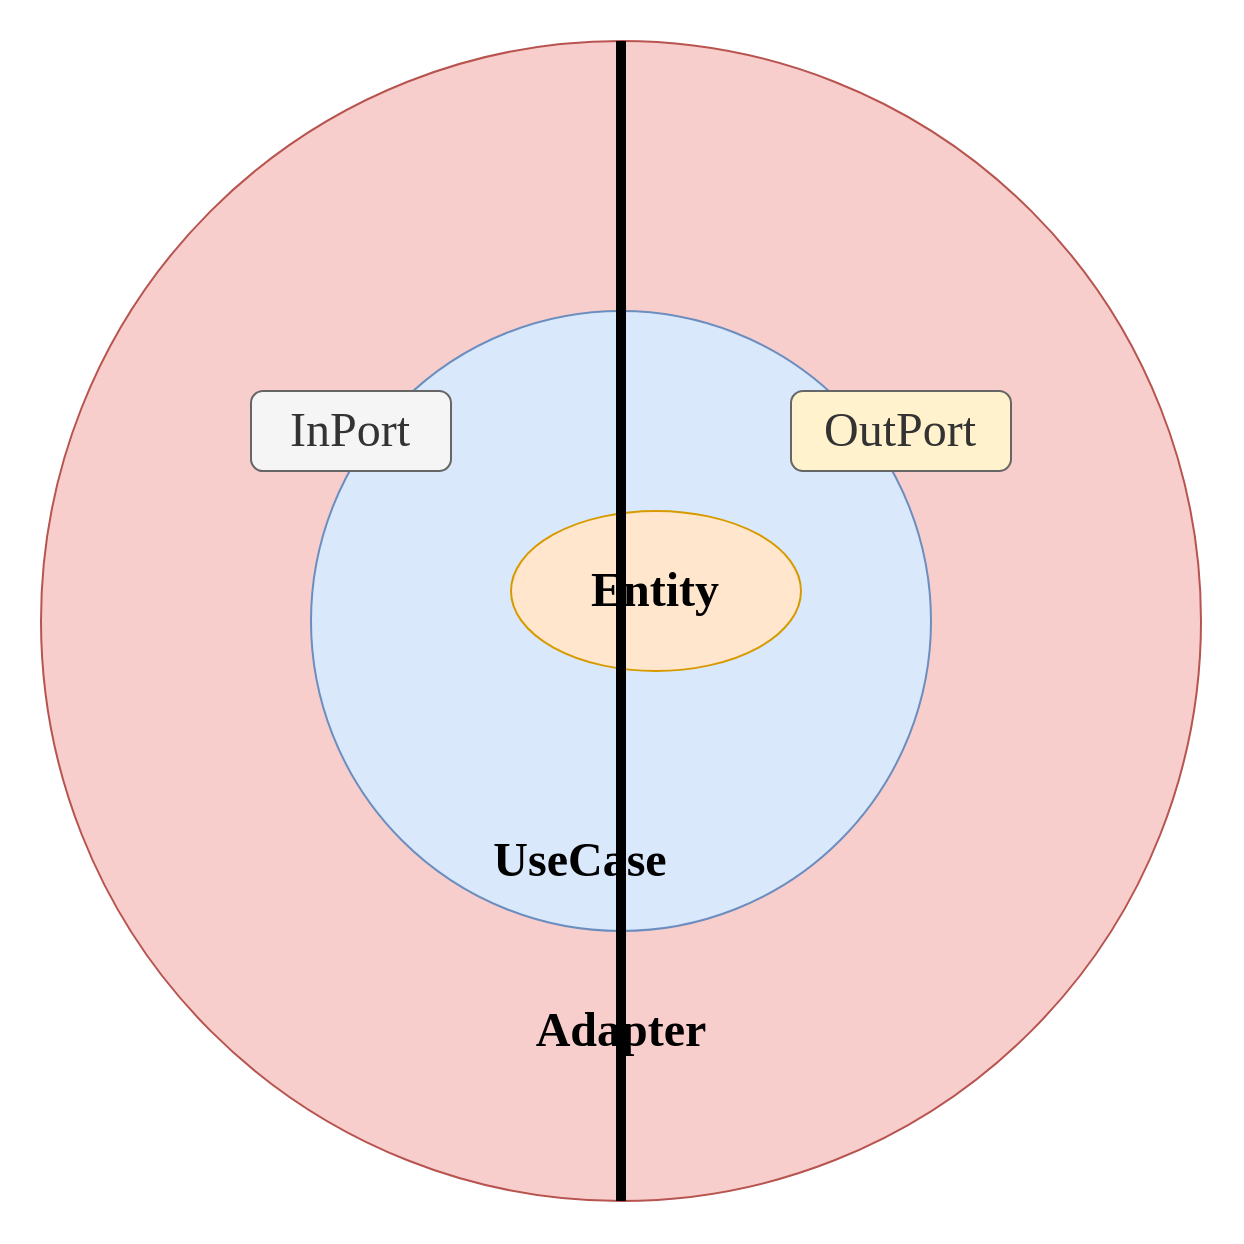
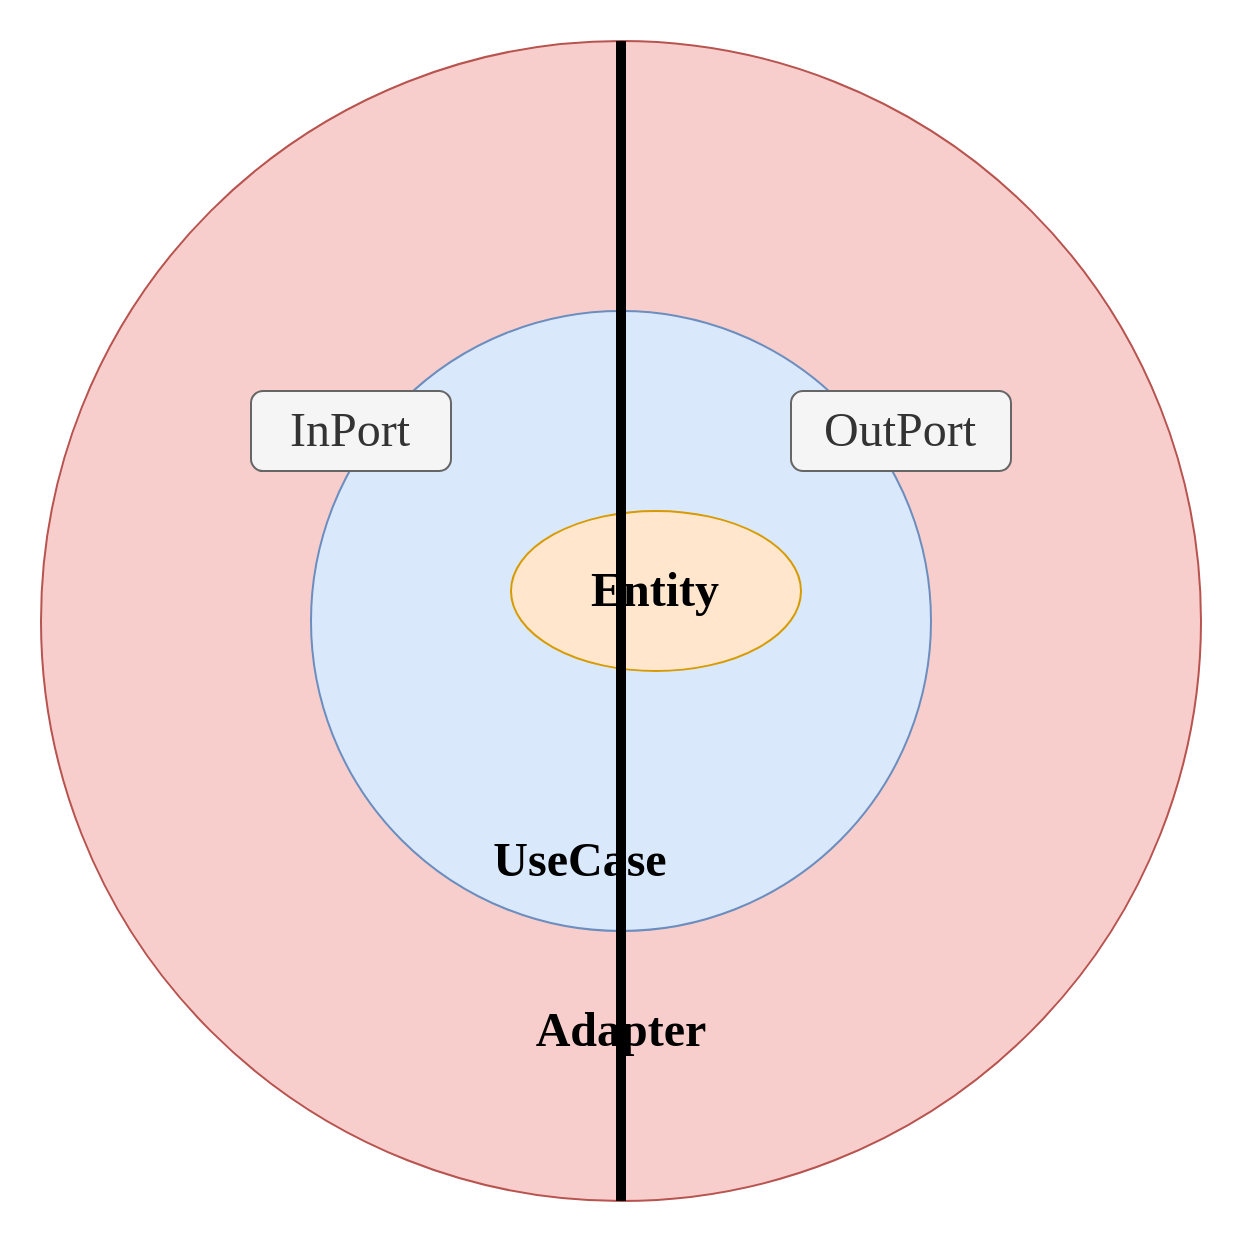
(901, 431) -> (901, 431)
